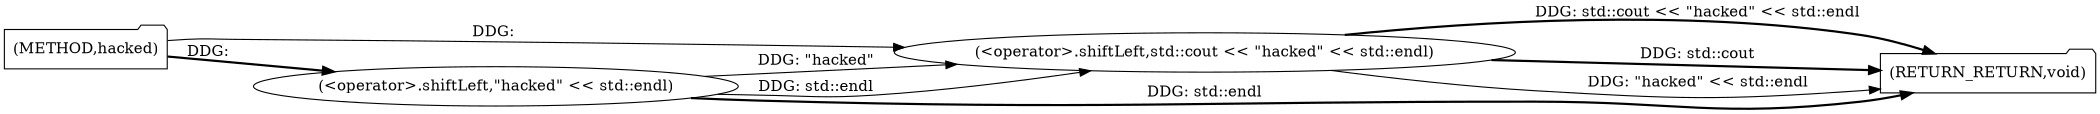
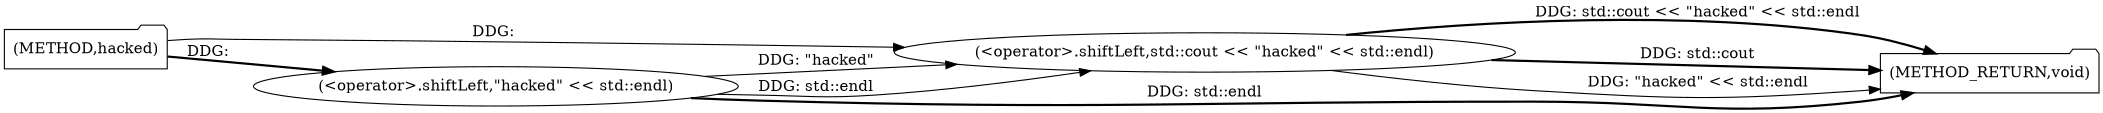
(1988, 73) -> (1990, 73)
